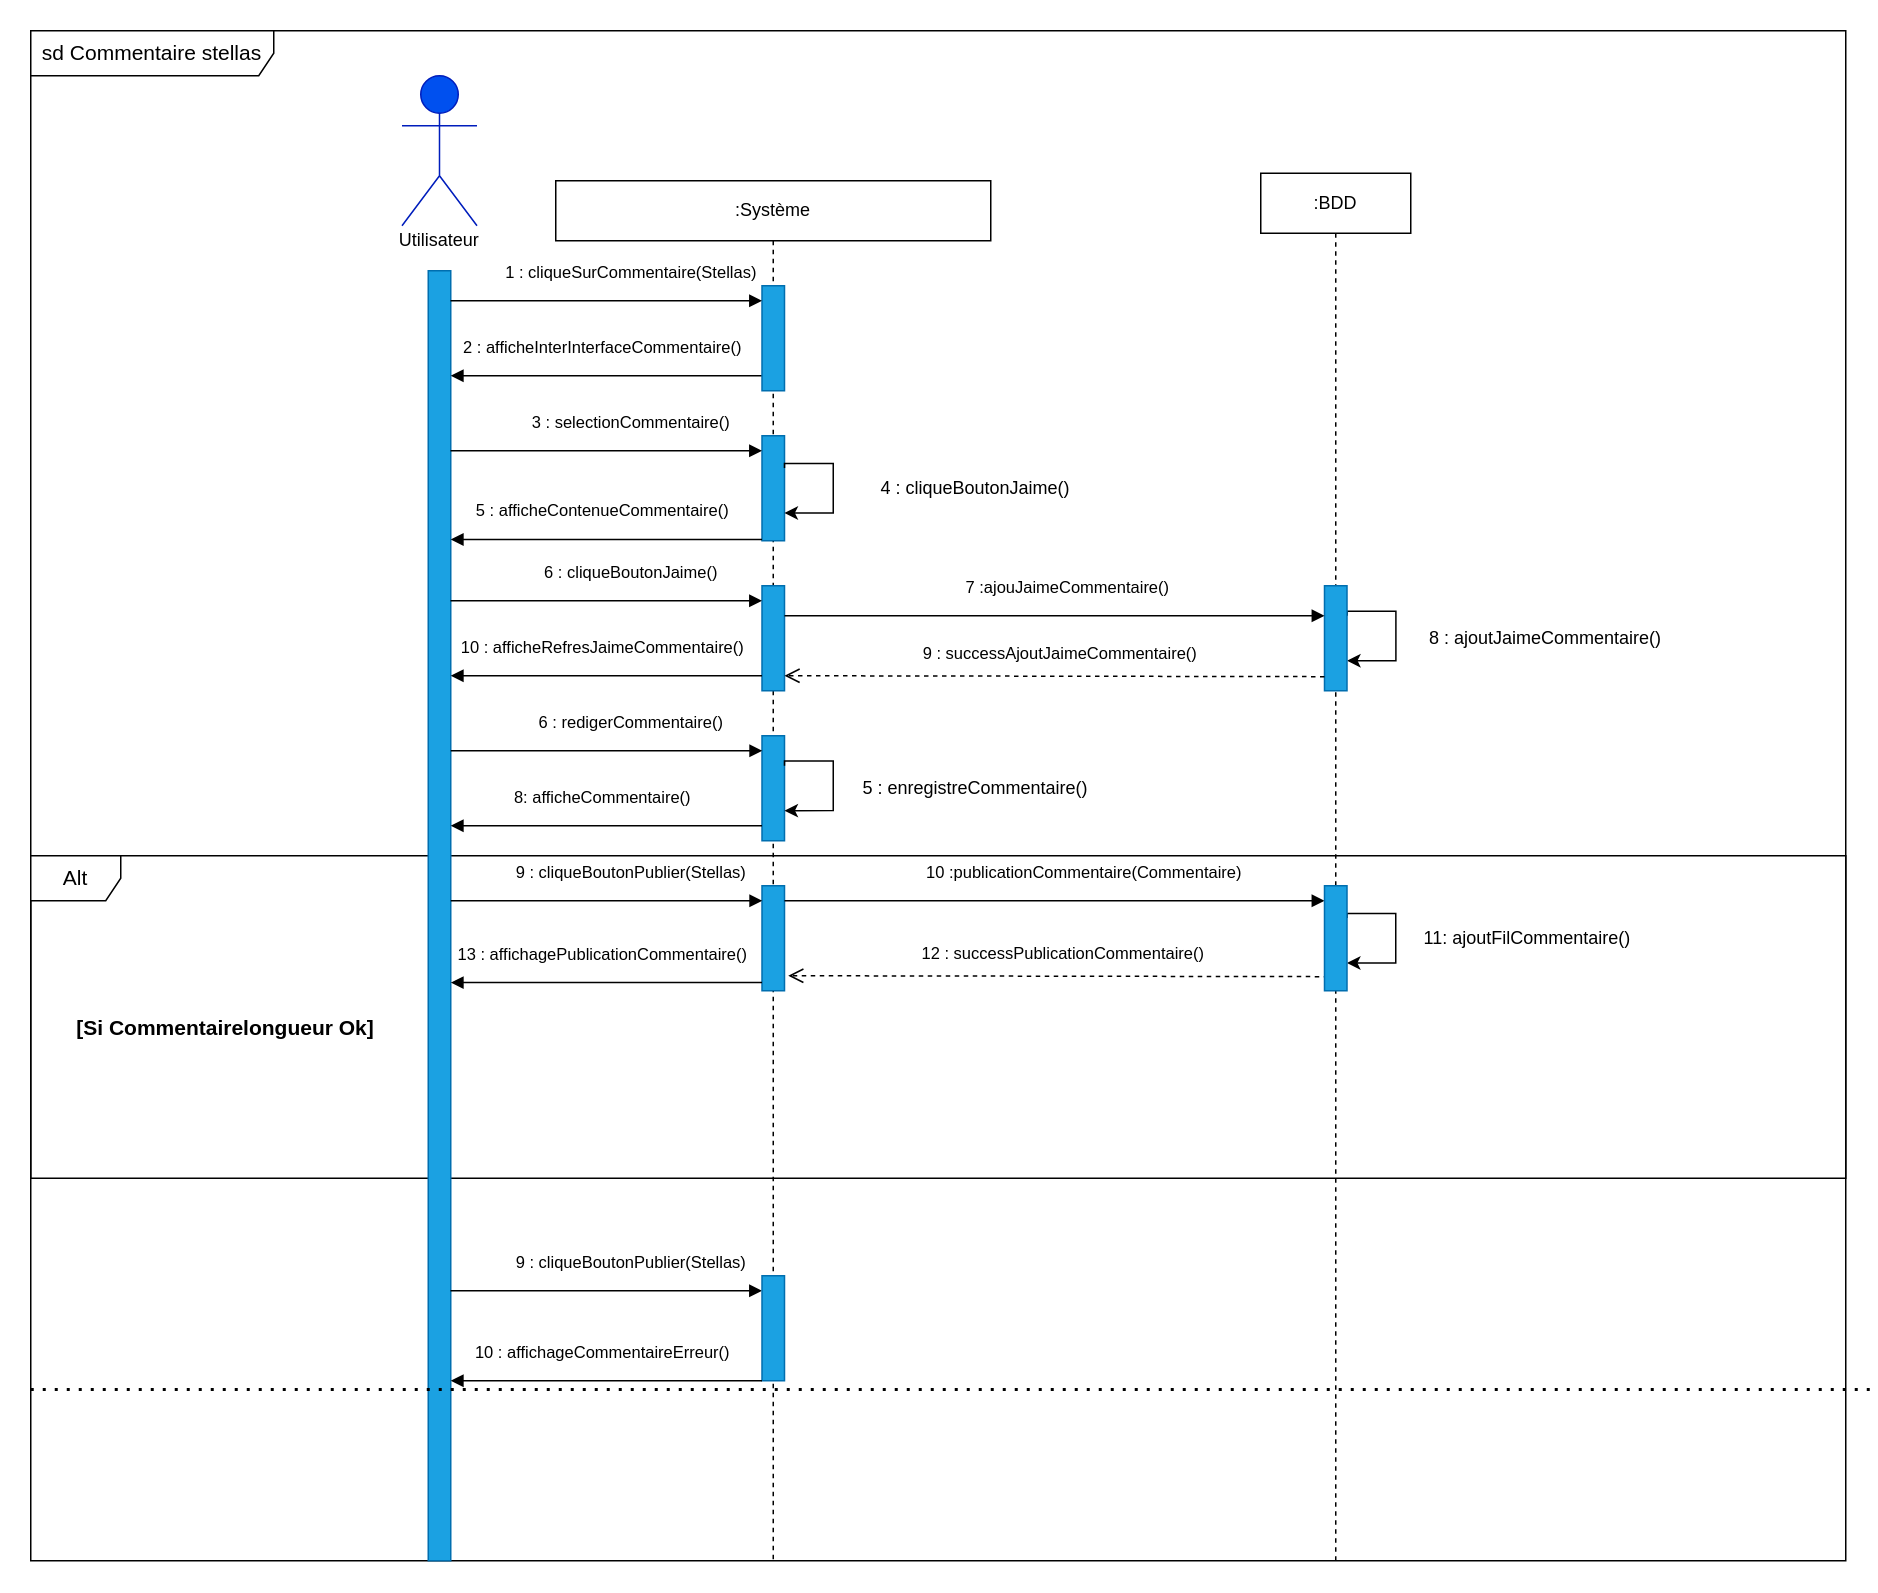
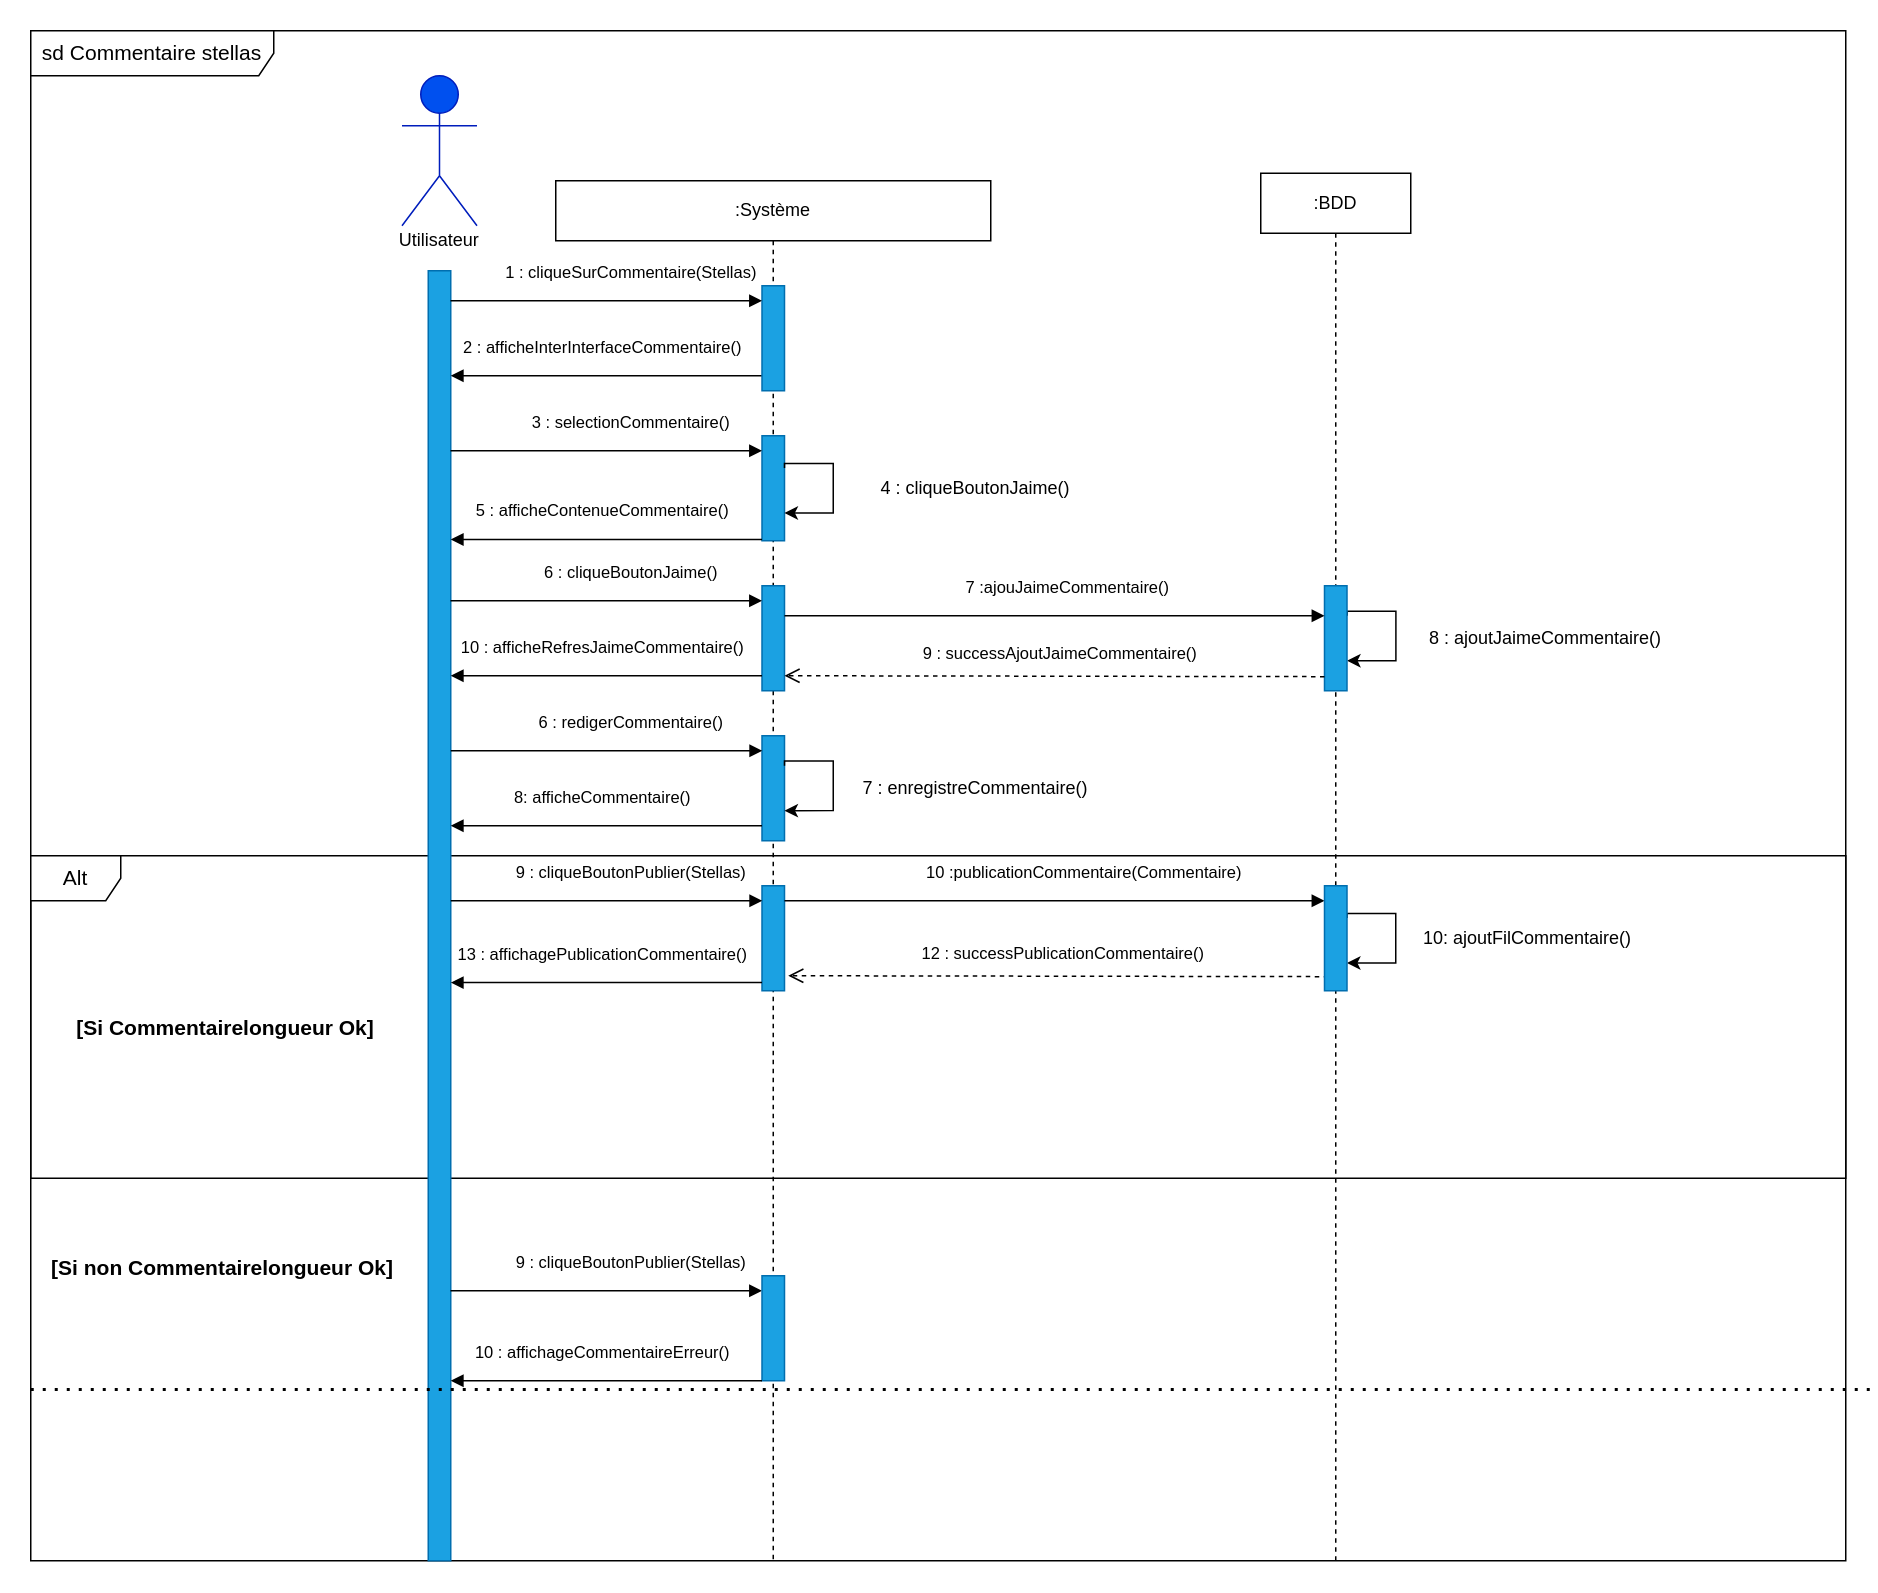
(976, 788) -> (976, 788)
(1528, 938) -> (1528, 938)
none -> (222, 1268)
